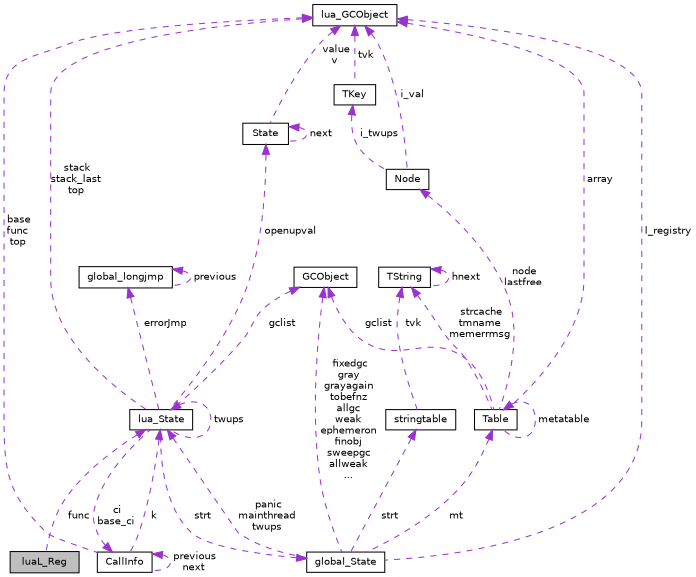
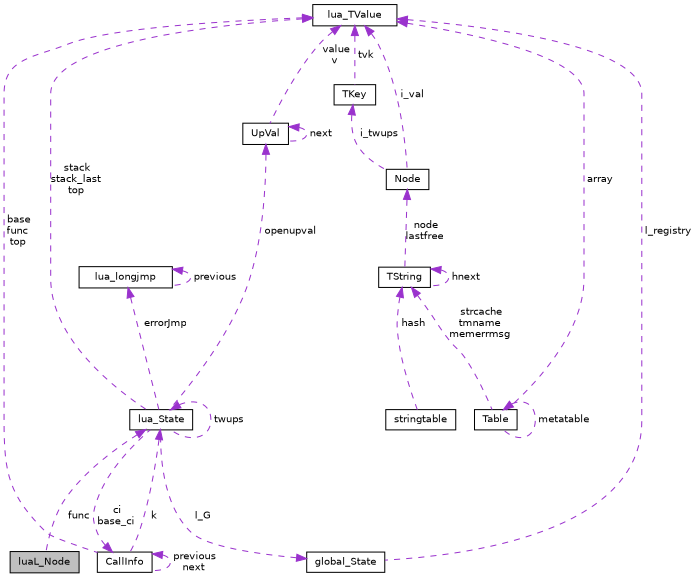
(355, 15) -> (355, 15)
(266, 134) -> (266, 134)
(126, 277) -> (126, 277)
(325, 277) -> none
(505, 290) -> (406, 234)
(412, 323) -> (412, 323)
(381, 496) -> none
(439, 507) -> none
(201, 516) -> (201, 516)
(226, 516) -> none
(45, 562) -> (45, 562)
